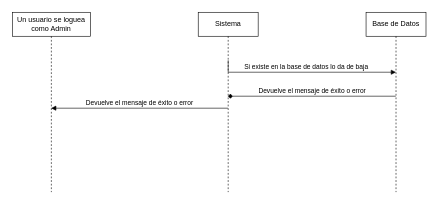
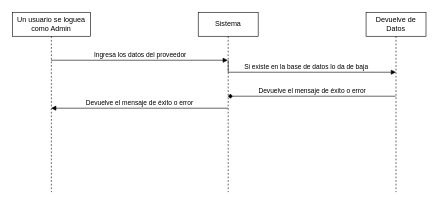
(396, 24) -> (396, 24)
none -> (100, 60)
